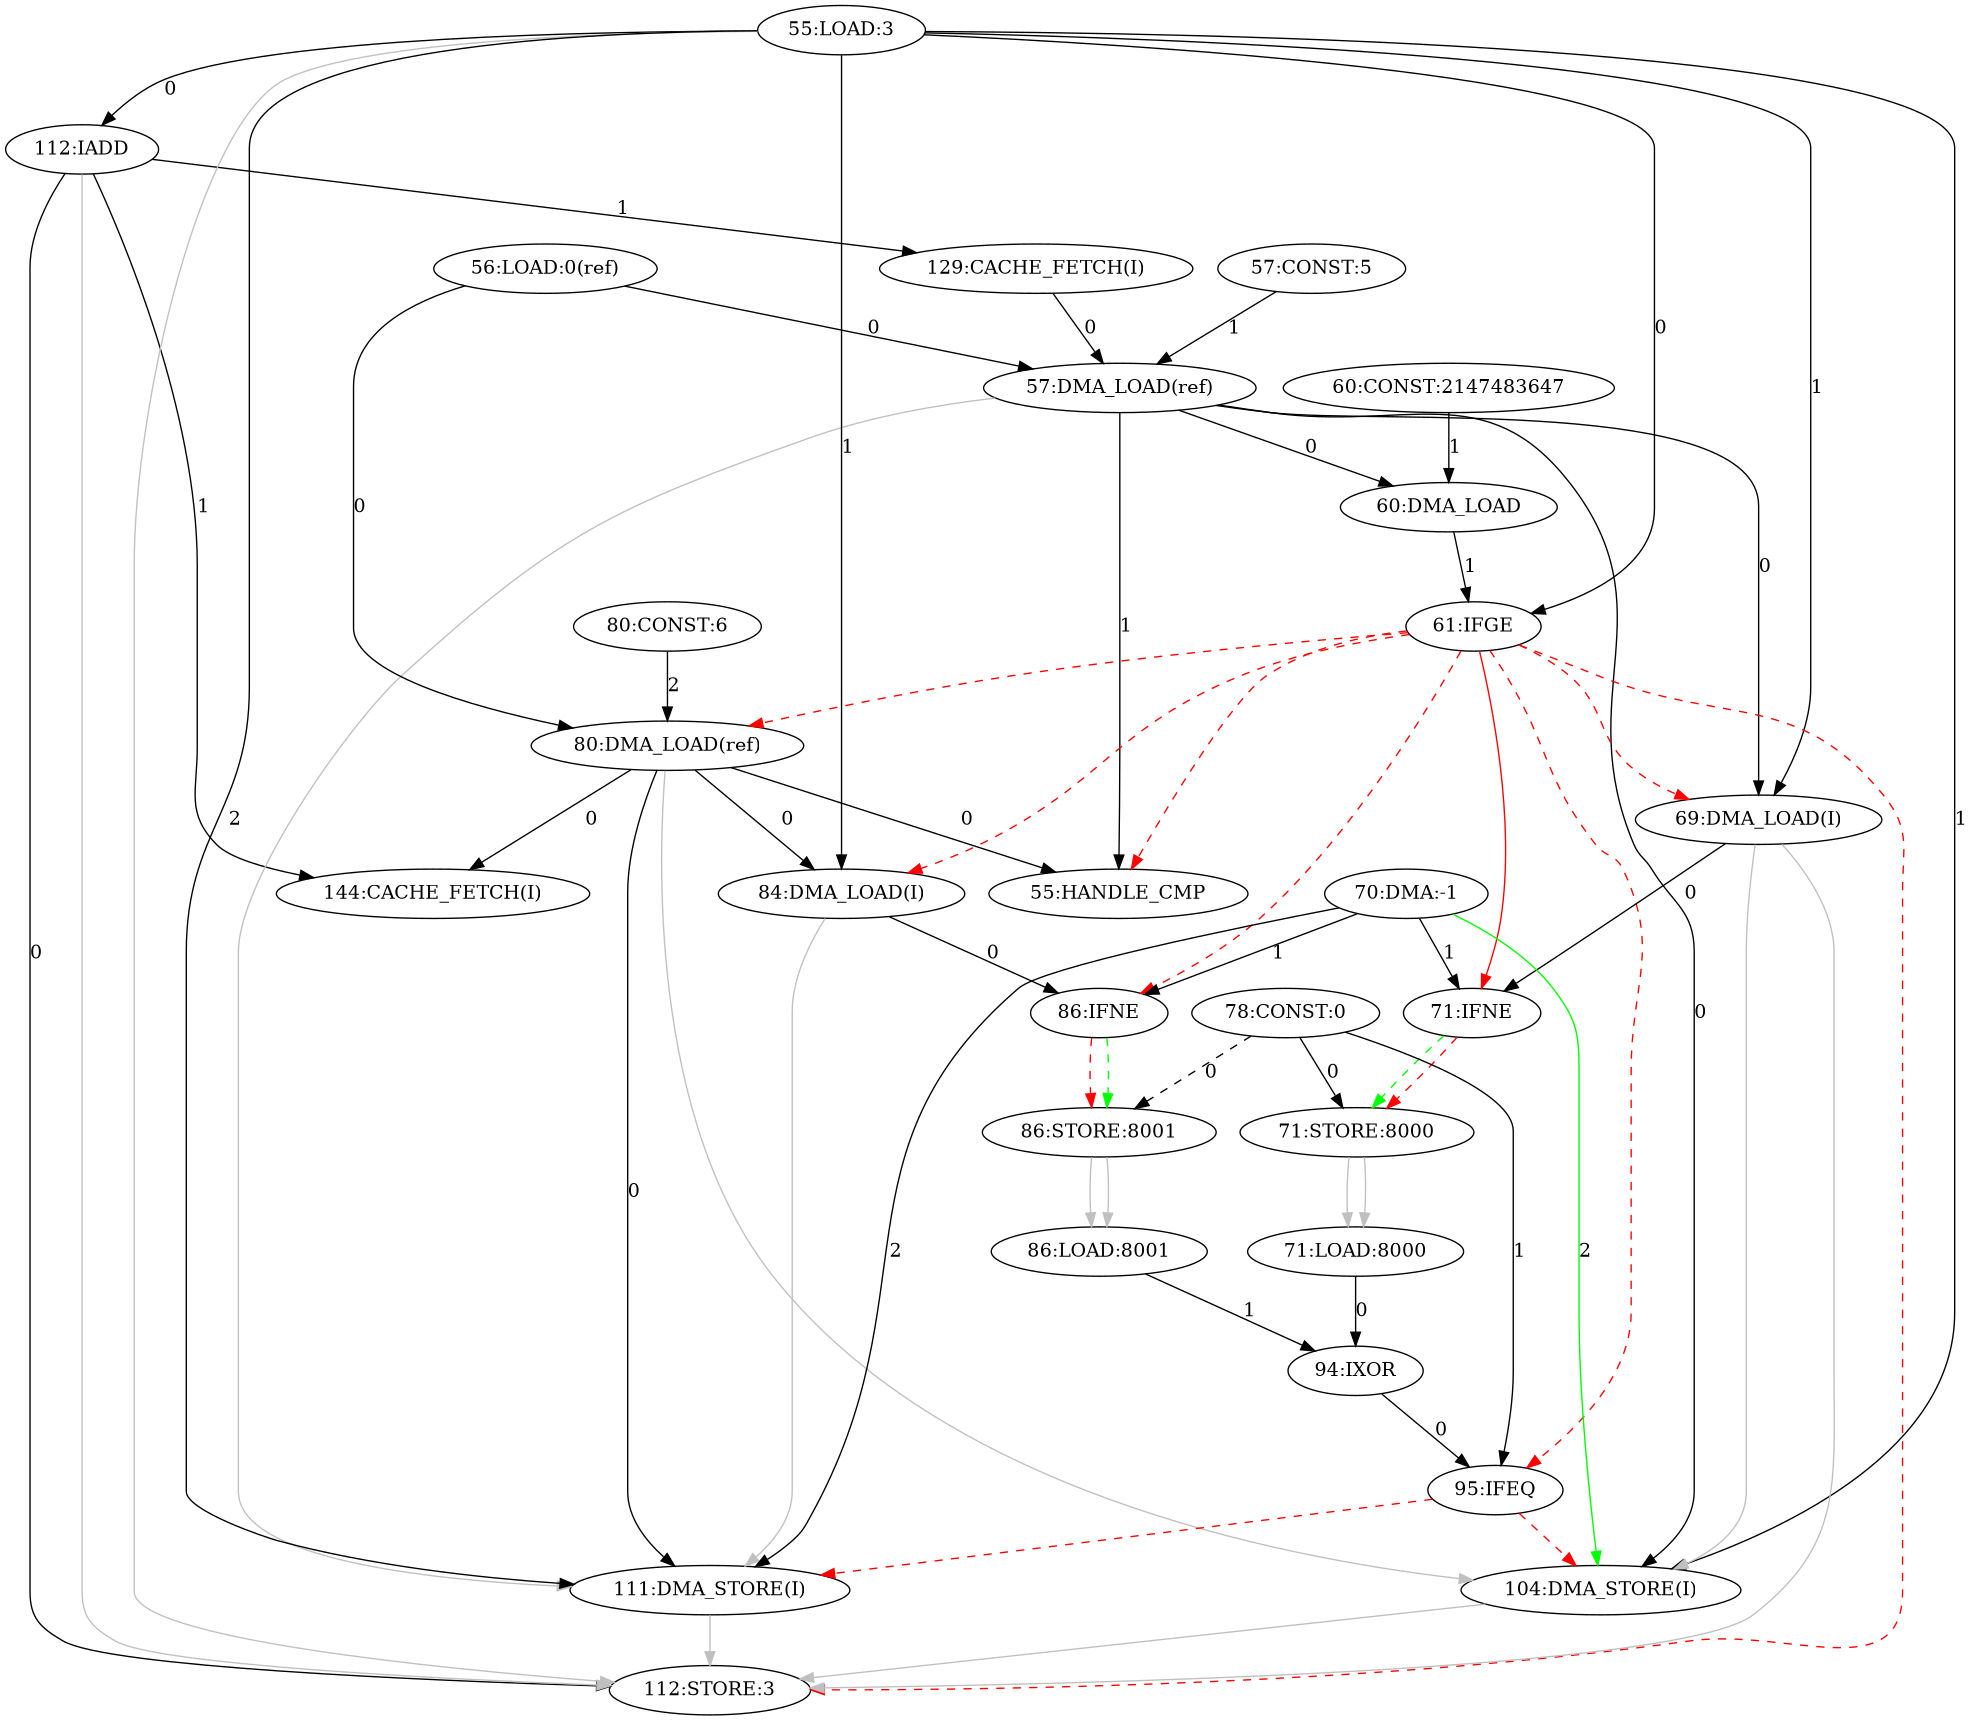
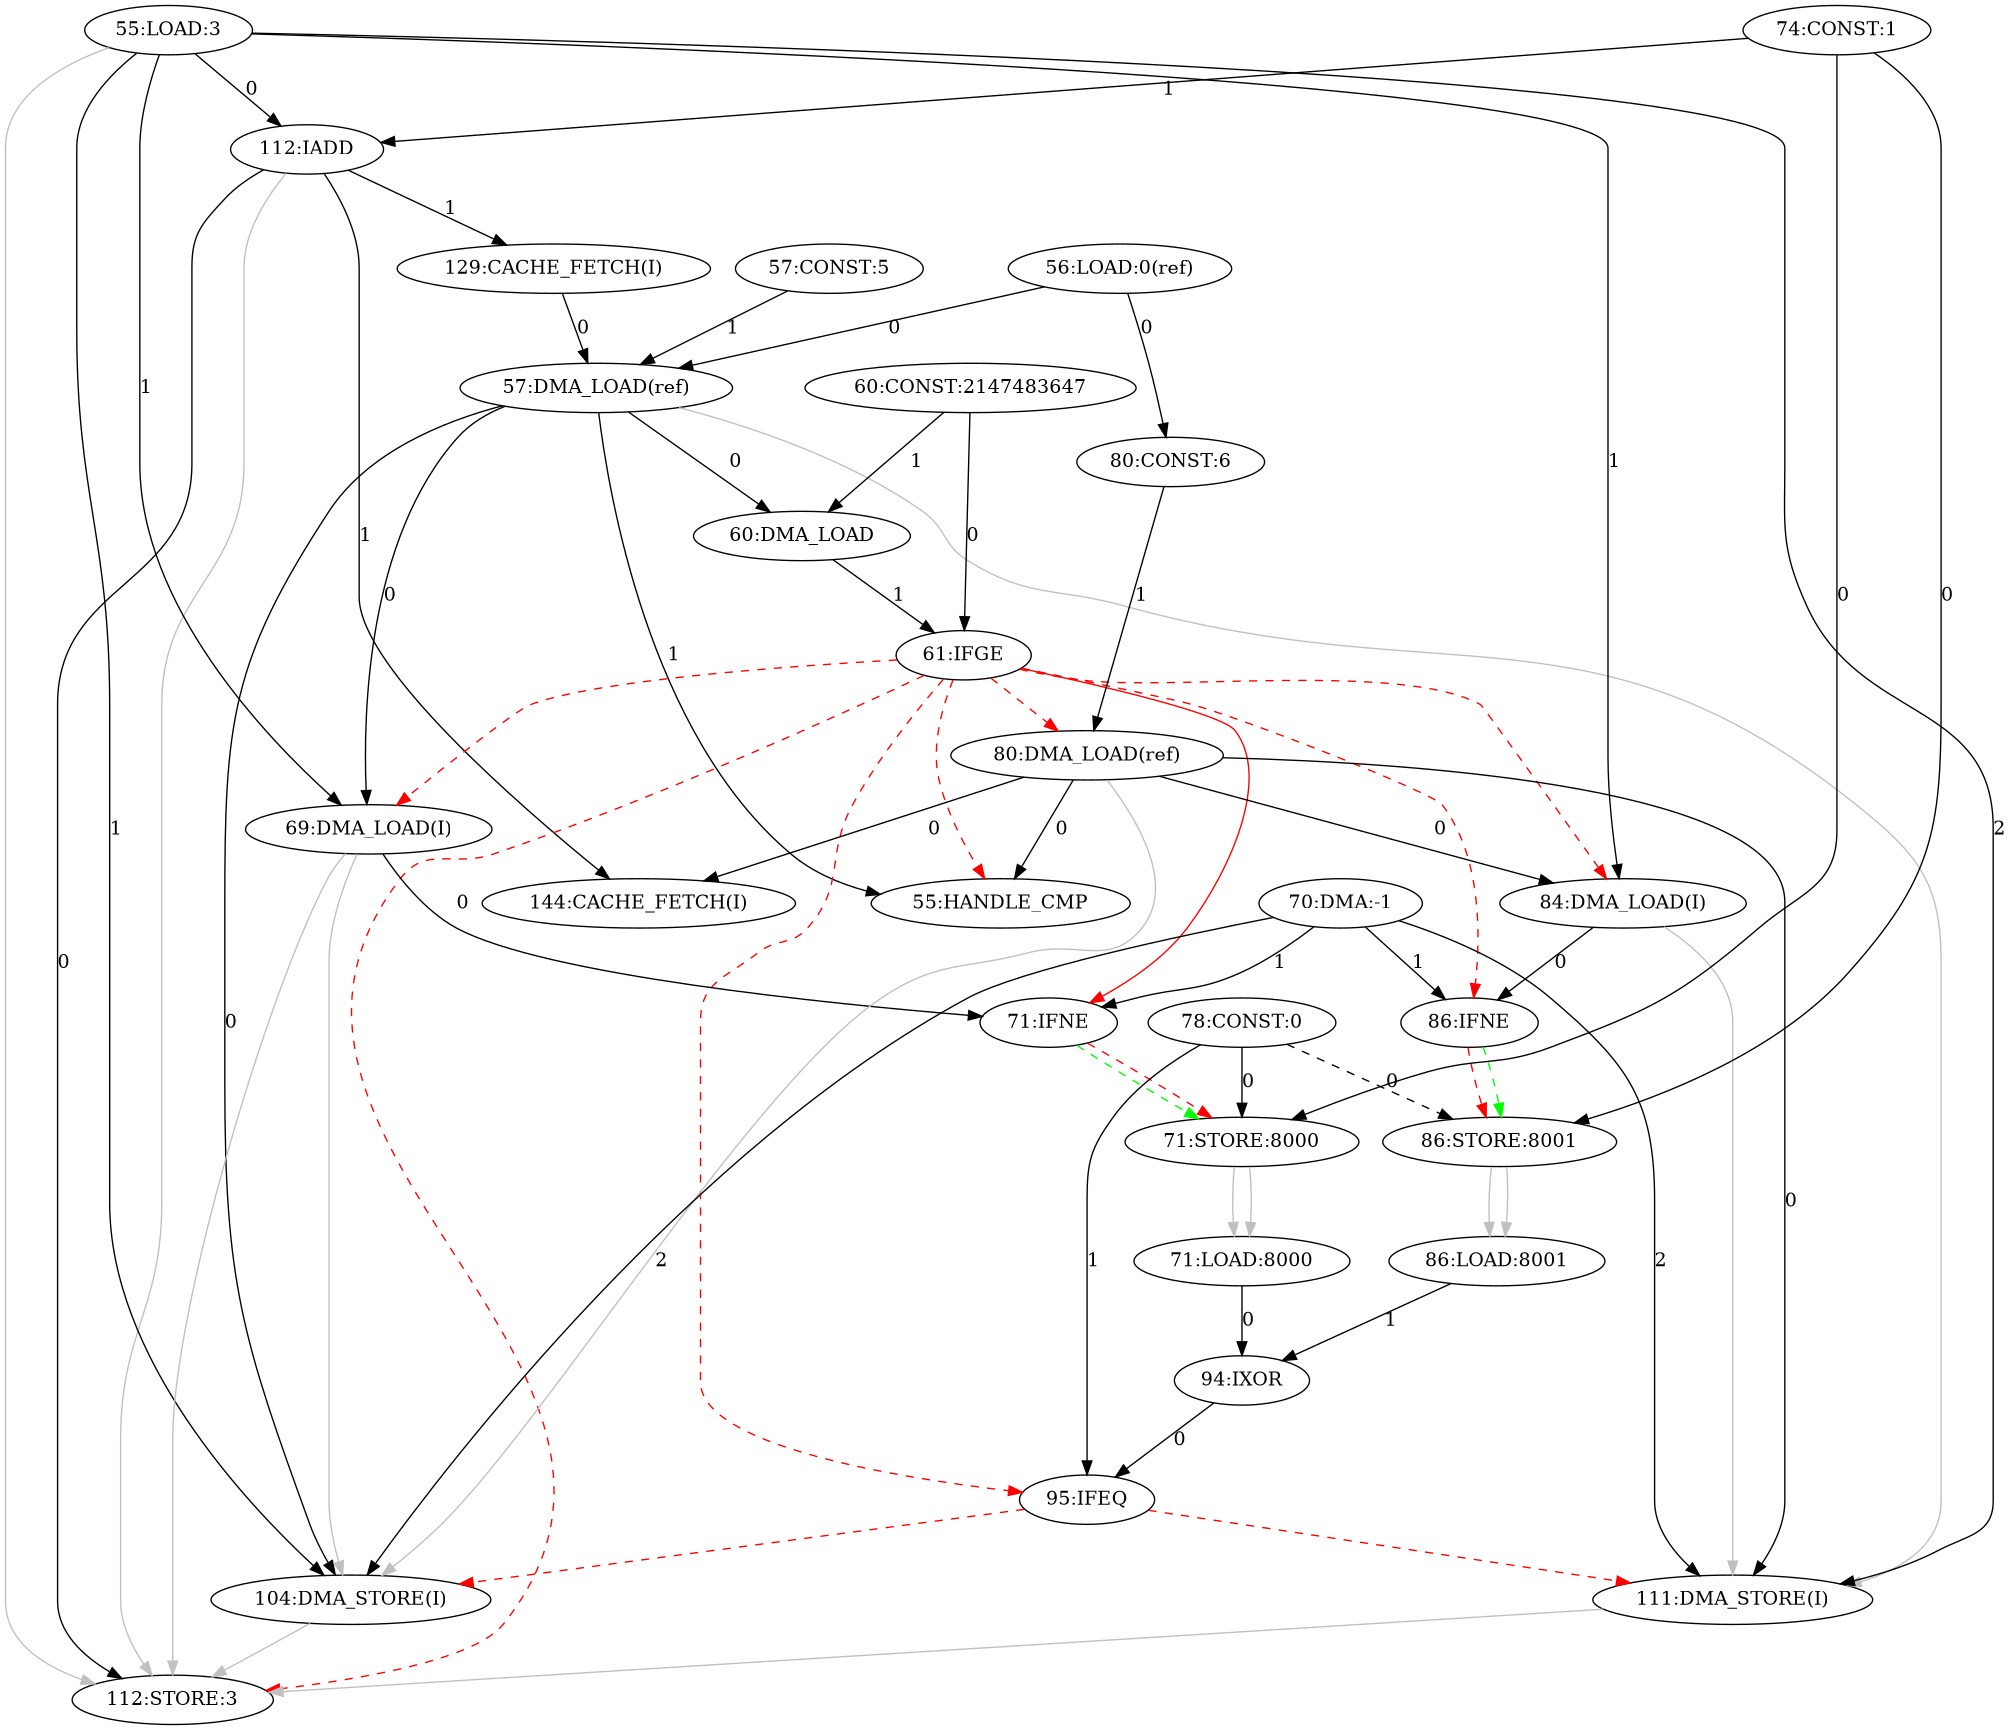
none -> (1837, 30)
(1555, 98) -> (967, 515)
(354, 545) -> (1147, 358)
(674, 686) -> (1142, 596)
(1579, 1204) -> (760, 1143)
